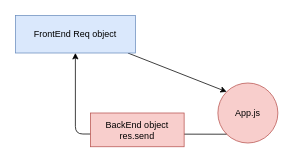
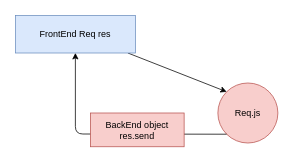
(75, 34) -> (75, 34)
(248, 113) -> (248, 113)
